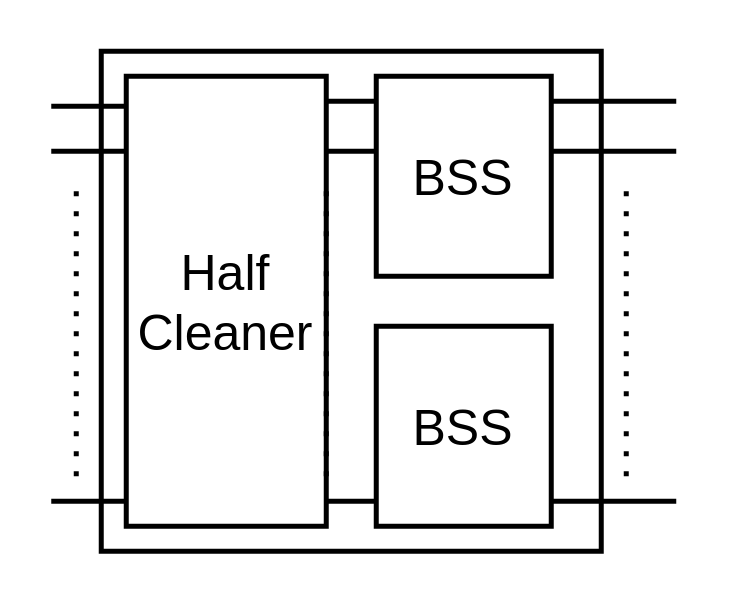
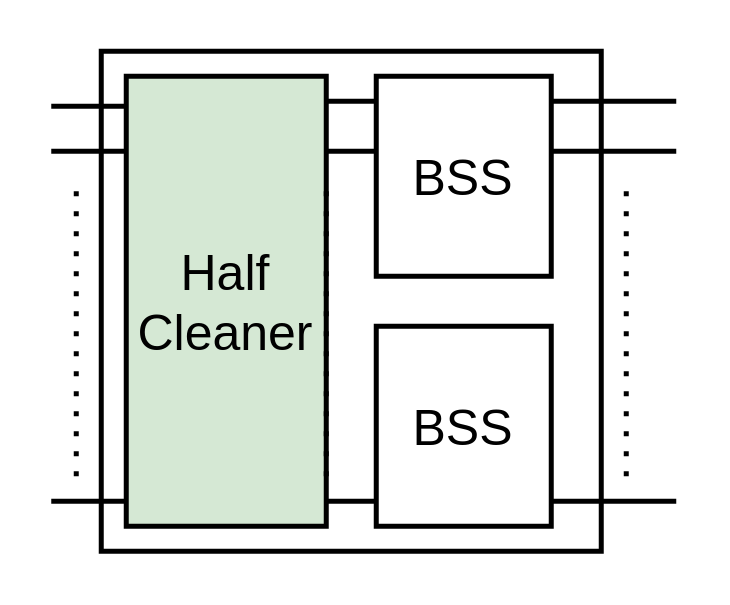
(226, 301) -> (226, 301)
